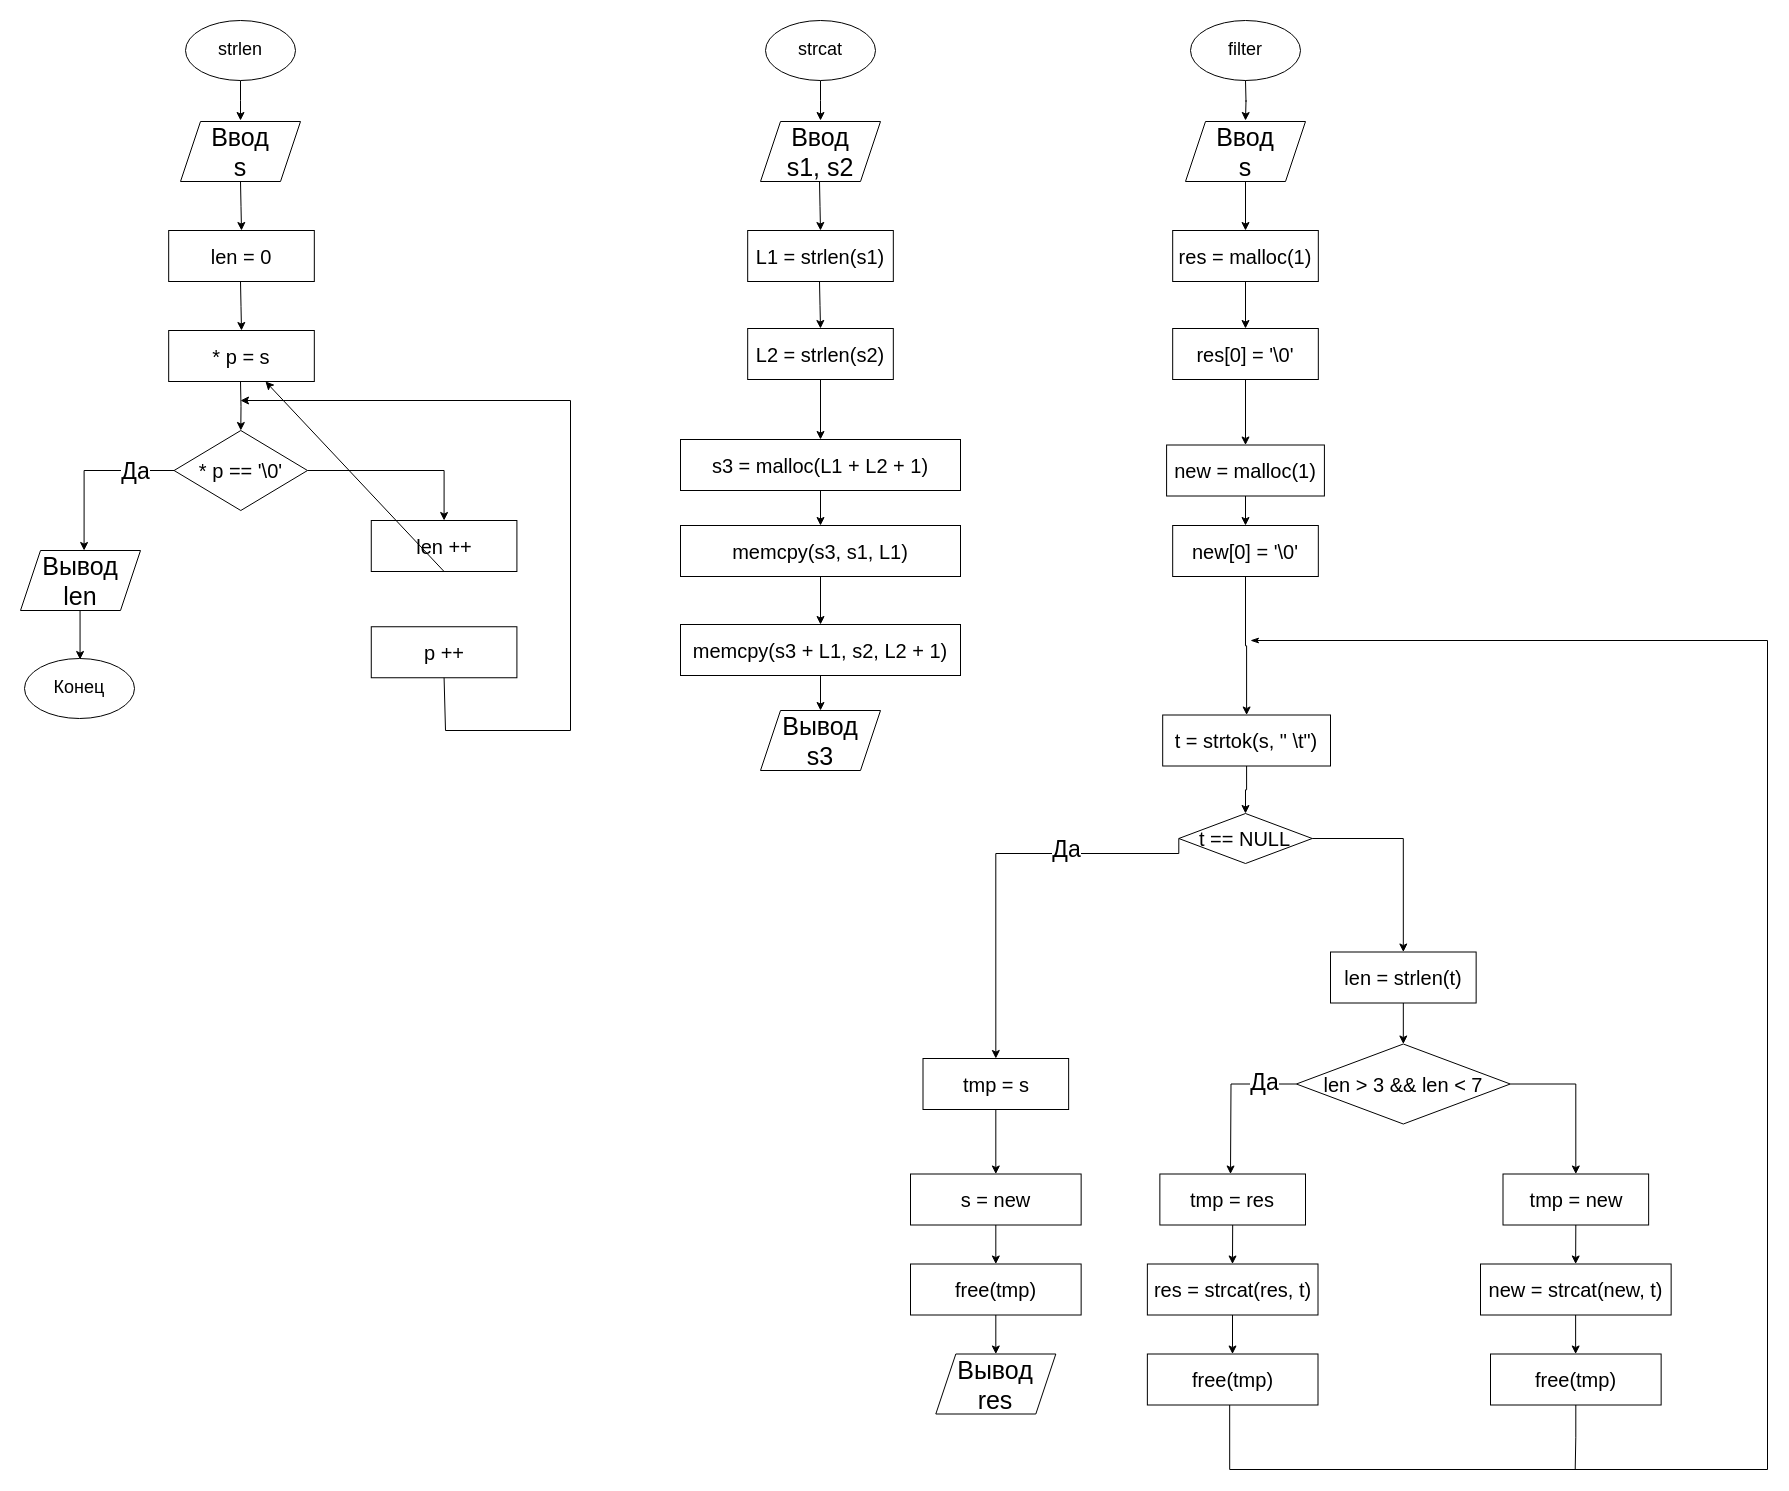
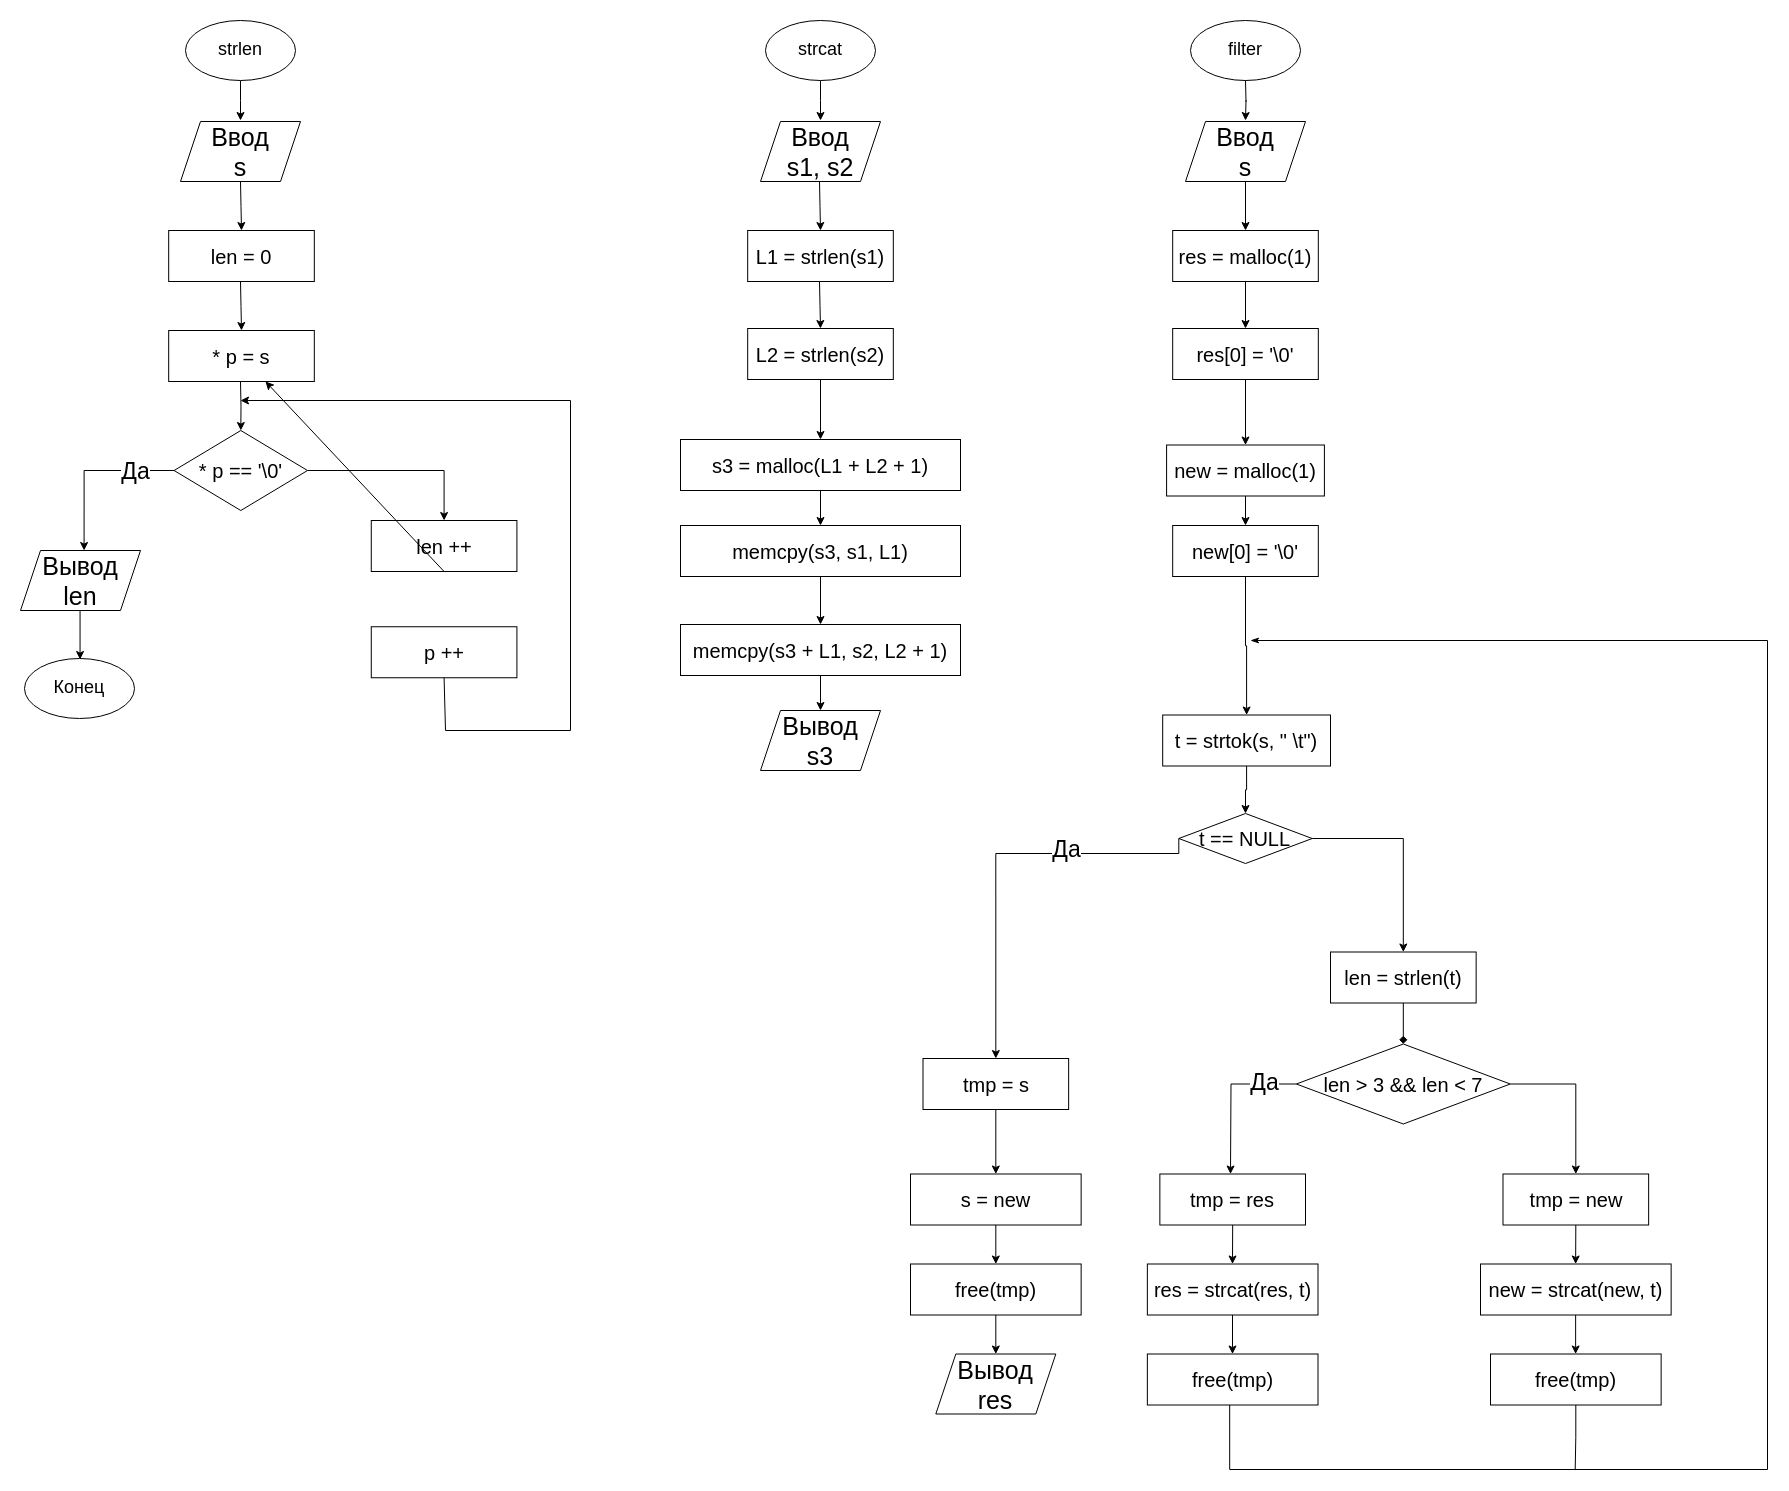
(1403, 1036) -> (1403, 1035)
